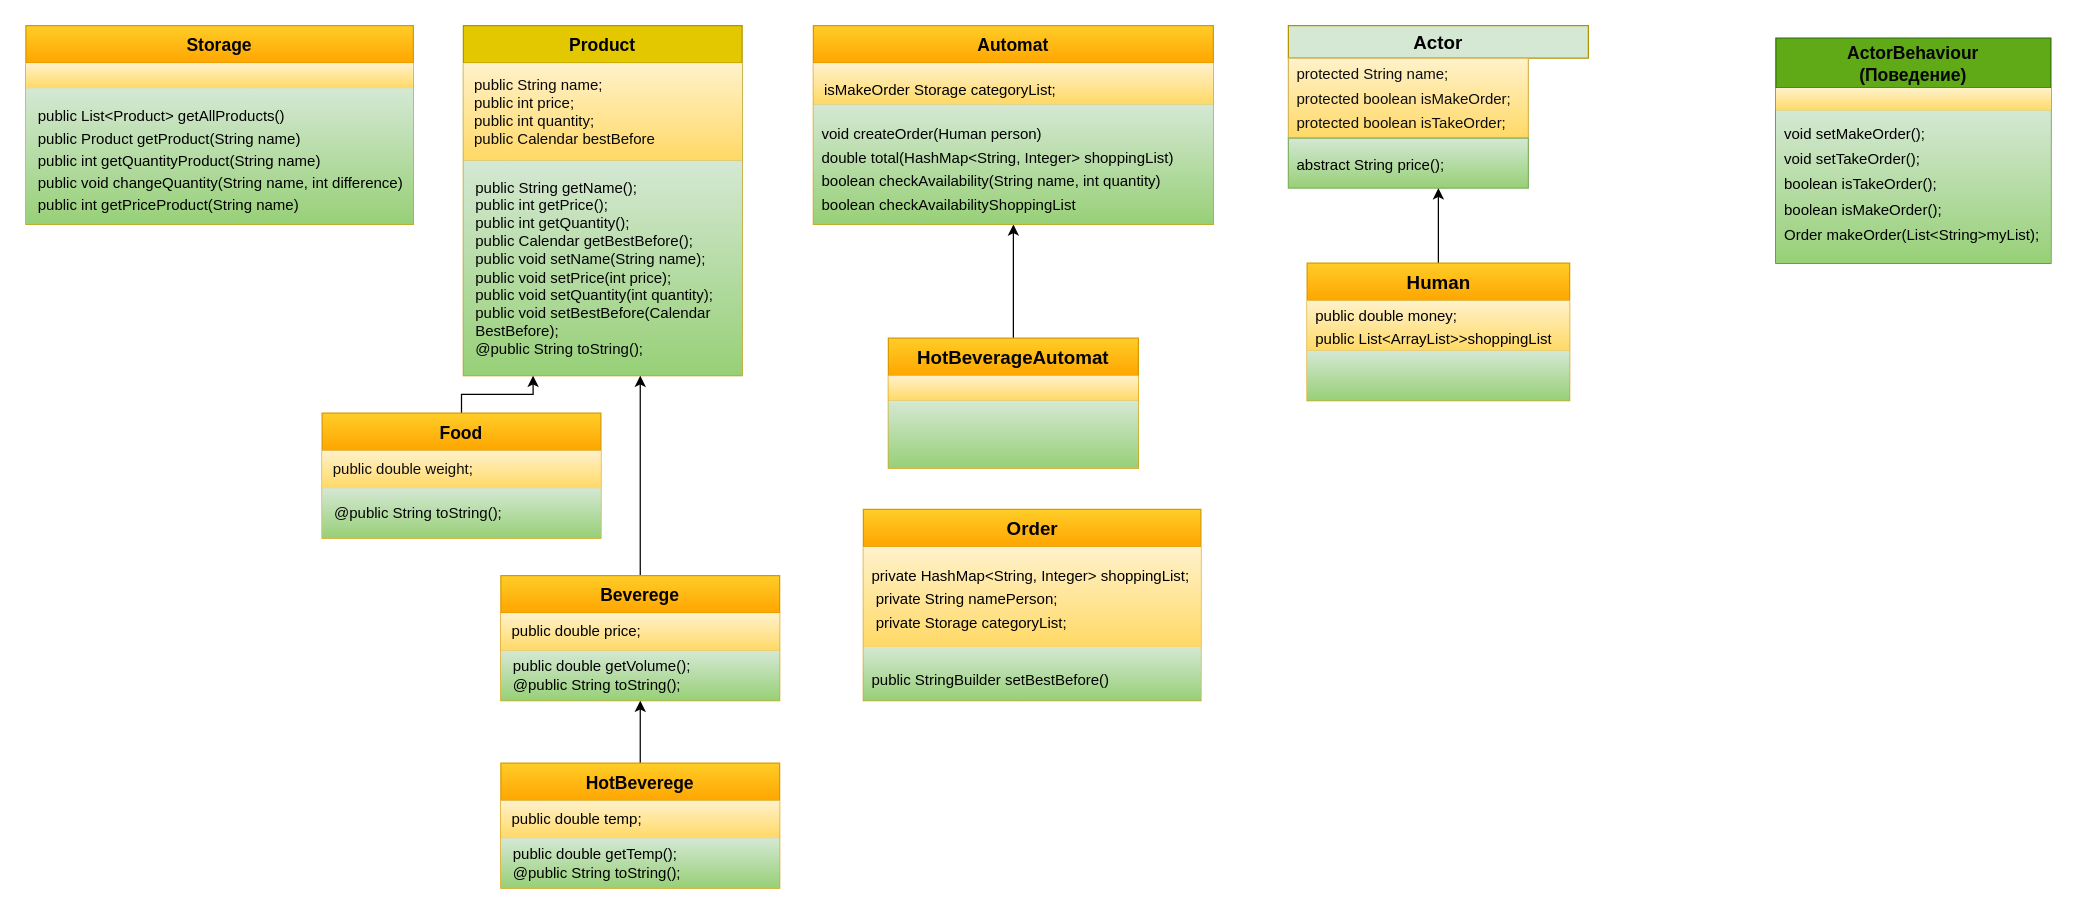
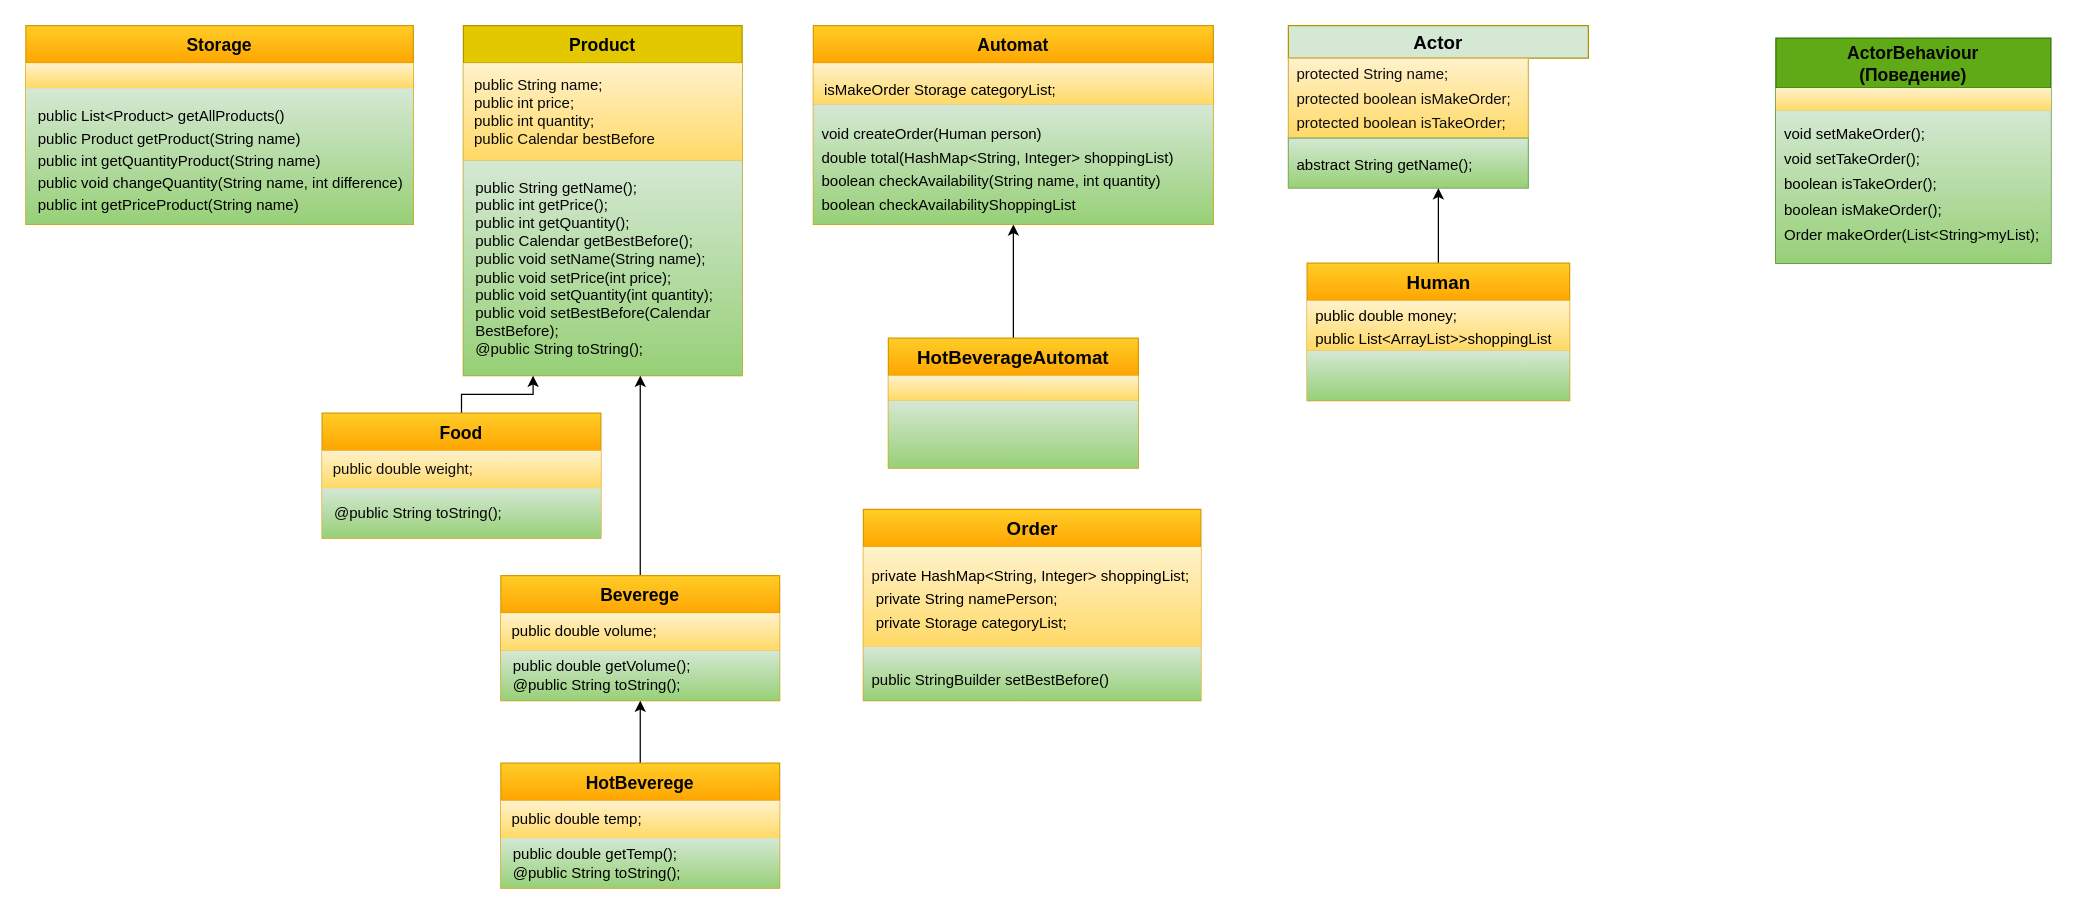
(1413, 163) -> (1413, 163)
(582, 632) -> (586, 632)
